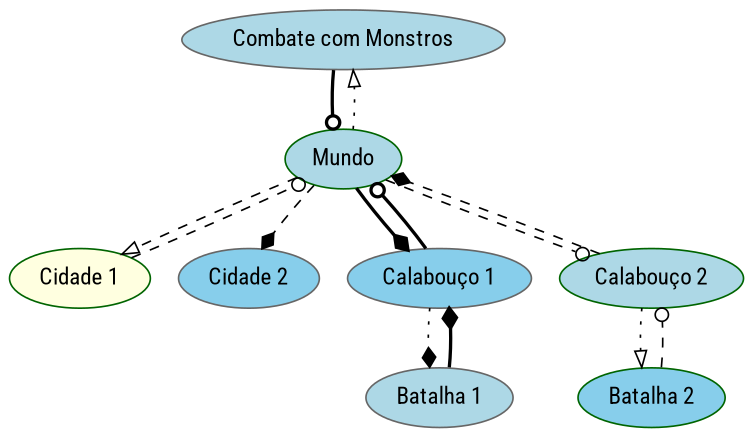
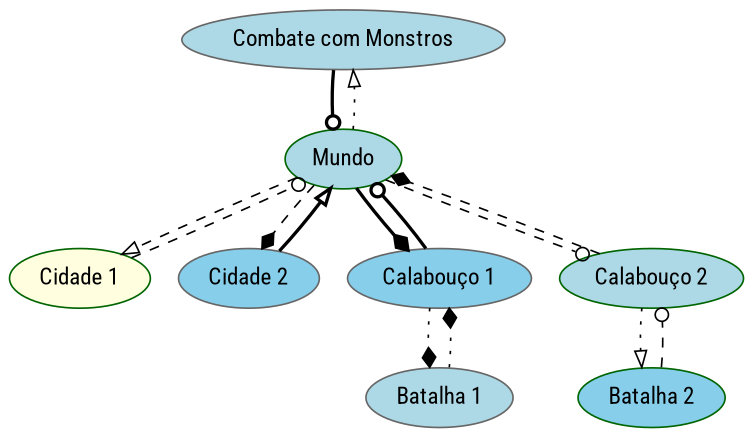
none -> (301, 227)
(451, 348) -> (451, 348)
